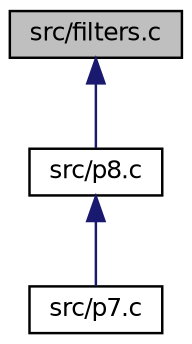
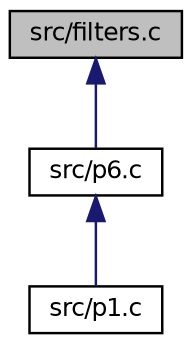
(96, 172) -> (96, 172)
(96, 310) -> (96, 310)
